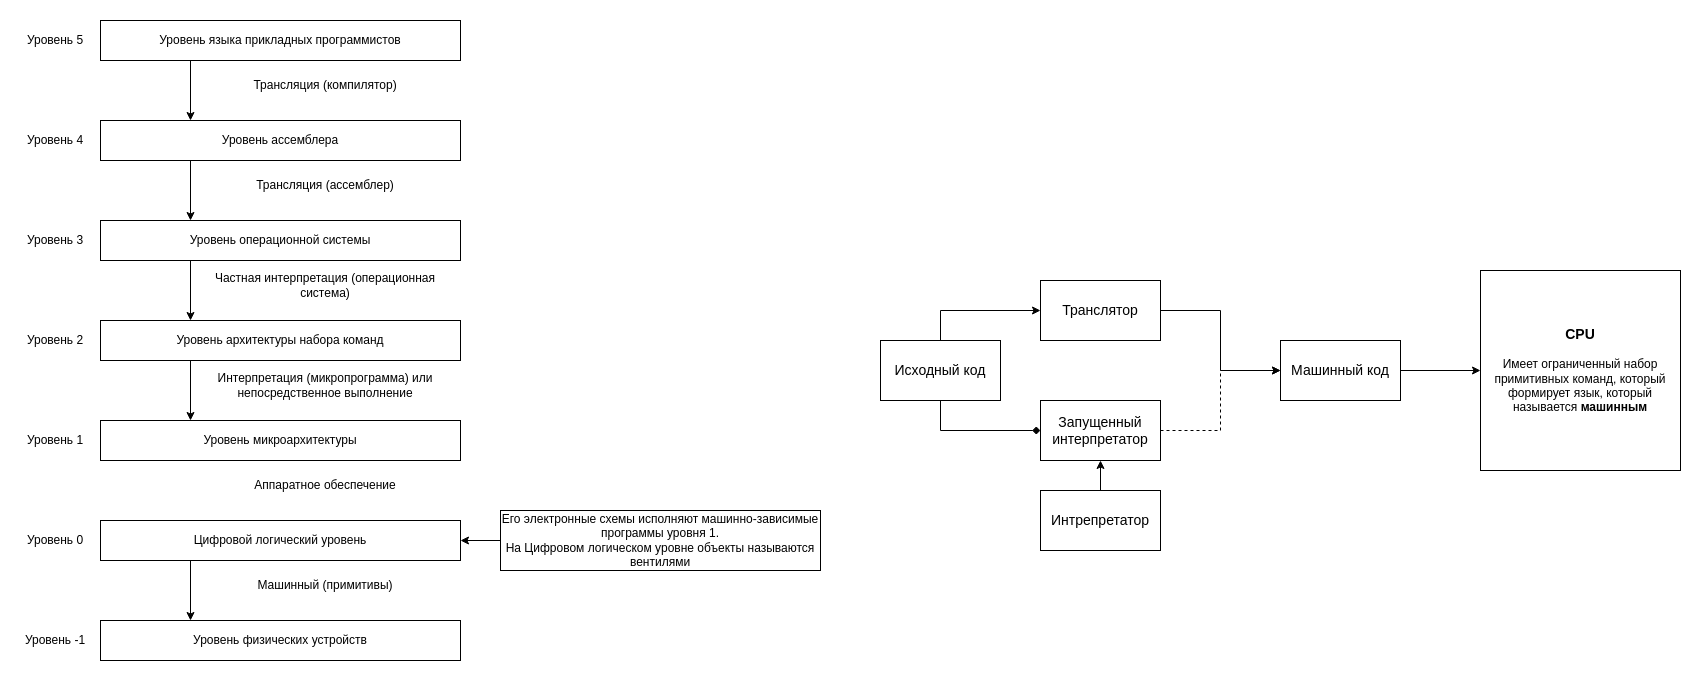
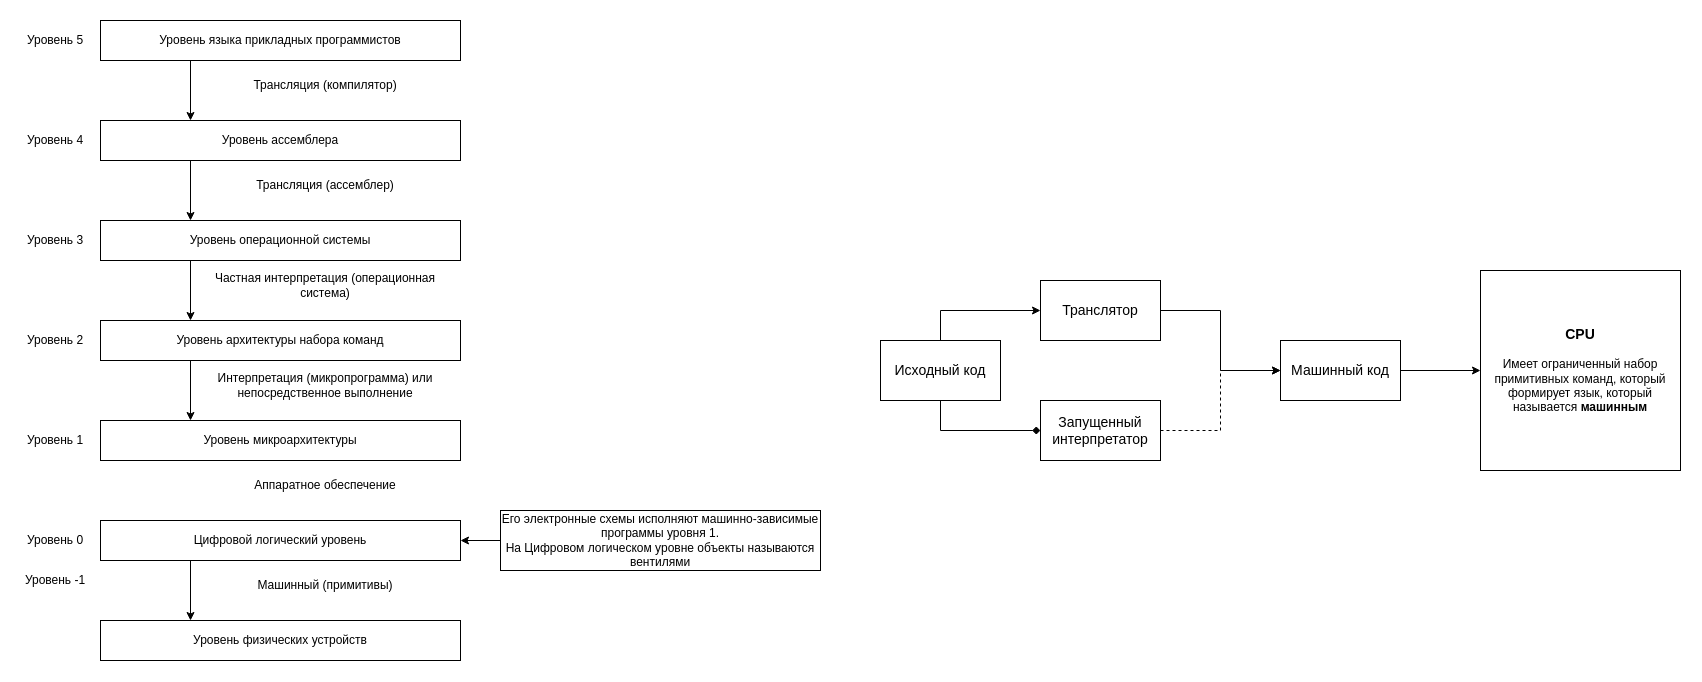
(1101, 479) -> none
(1101, 521) -> none
(56, 641) -> (56, 581)
